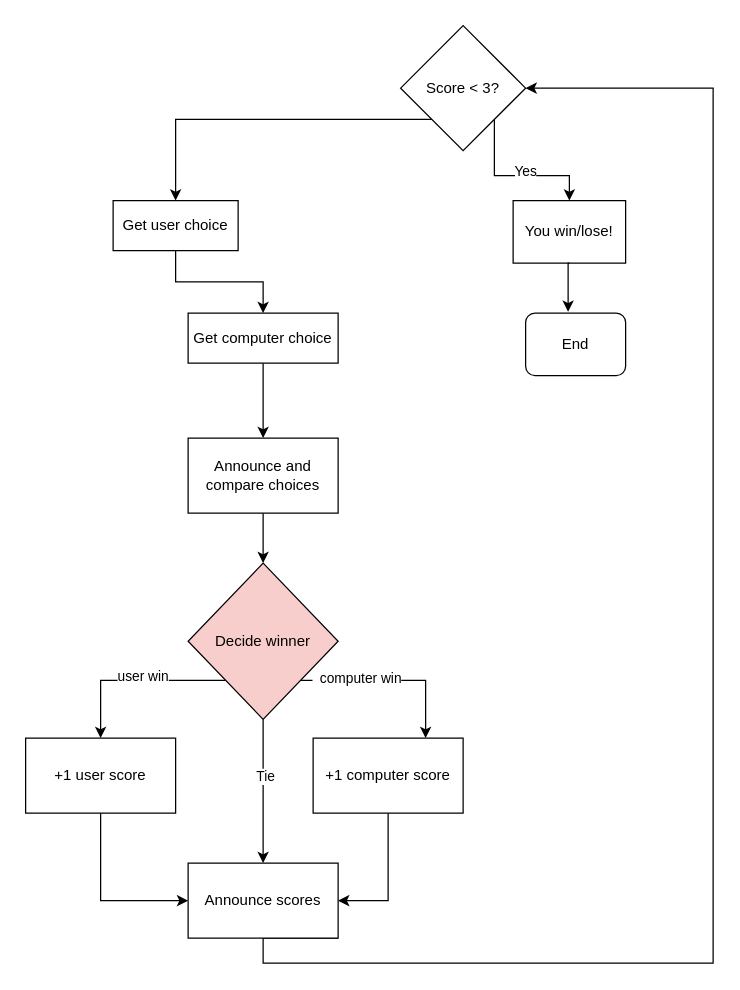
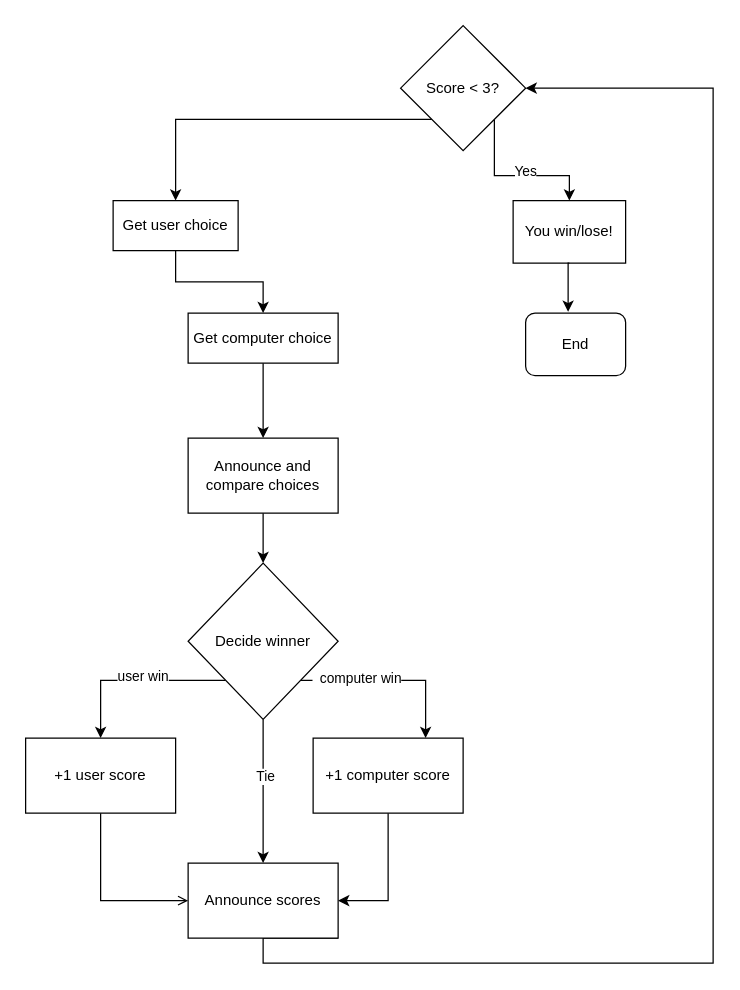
(263, 641) -> (263, 641)
(178, 901) -> (180, 901)
